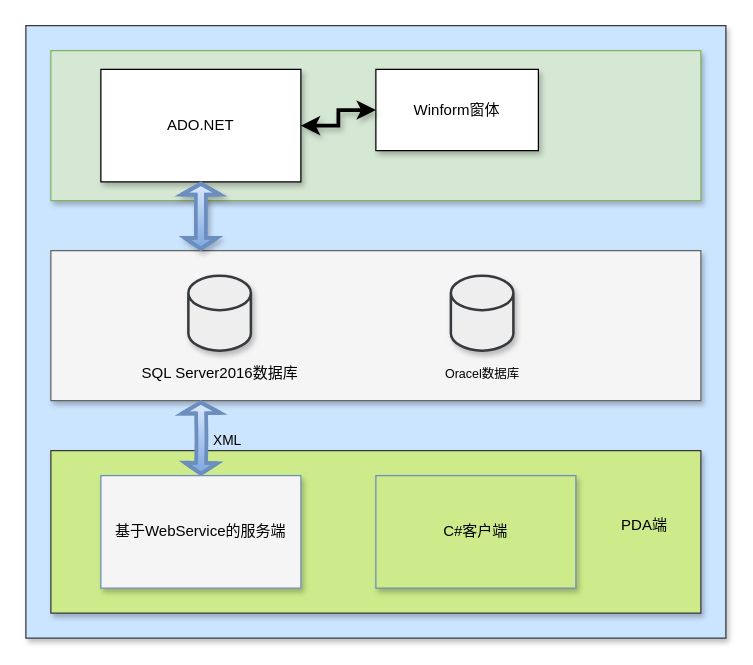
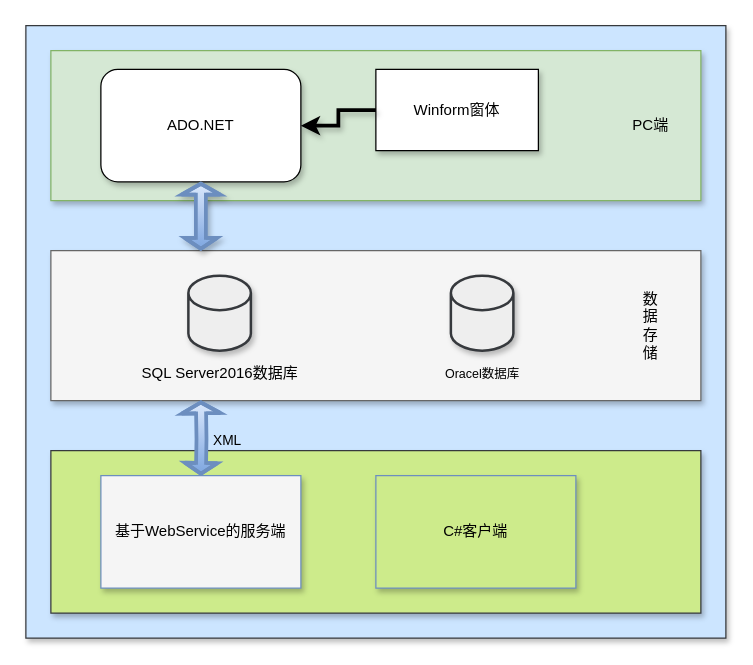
(360, 110) -> (367, 110)
(201, 126) -> (201, 126)
none -> (651, 126)
none -> (651, 326)
(644, 526) -> none
